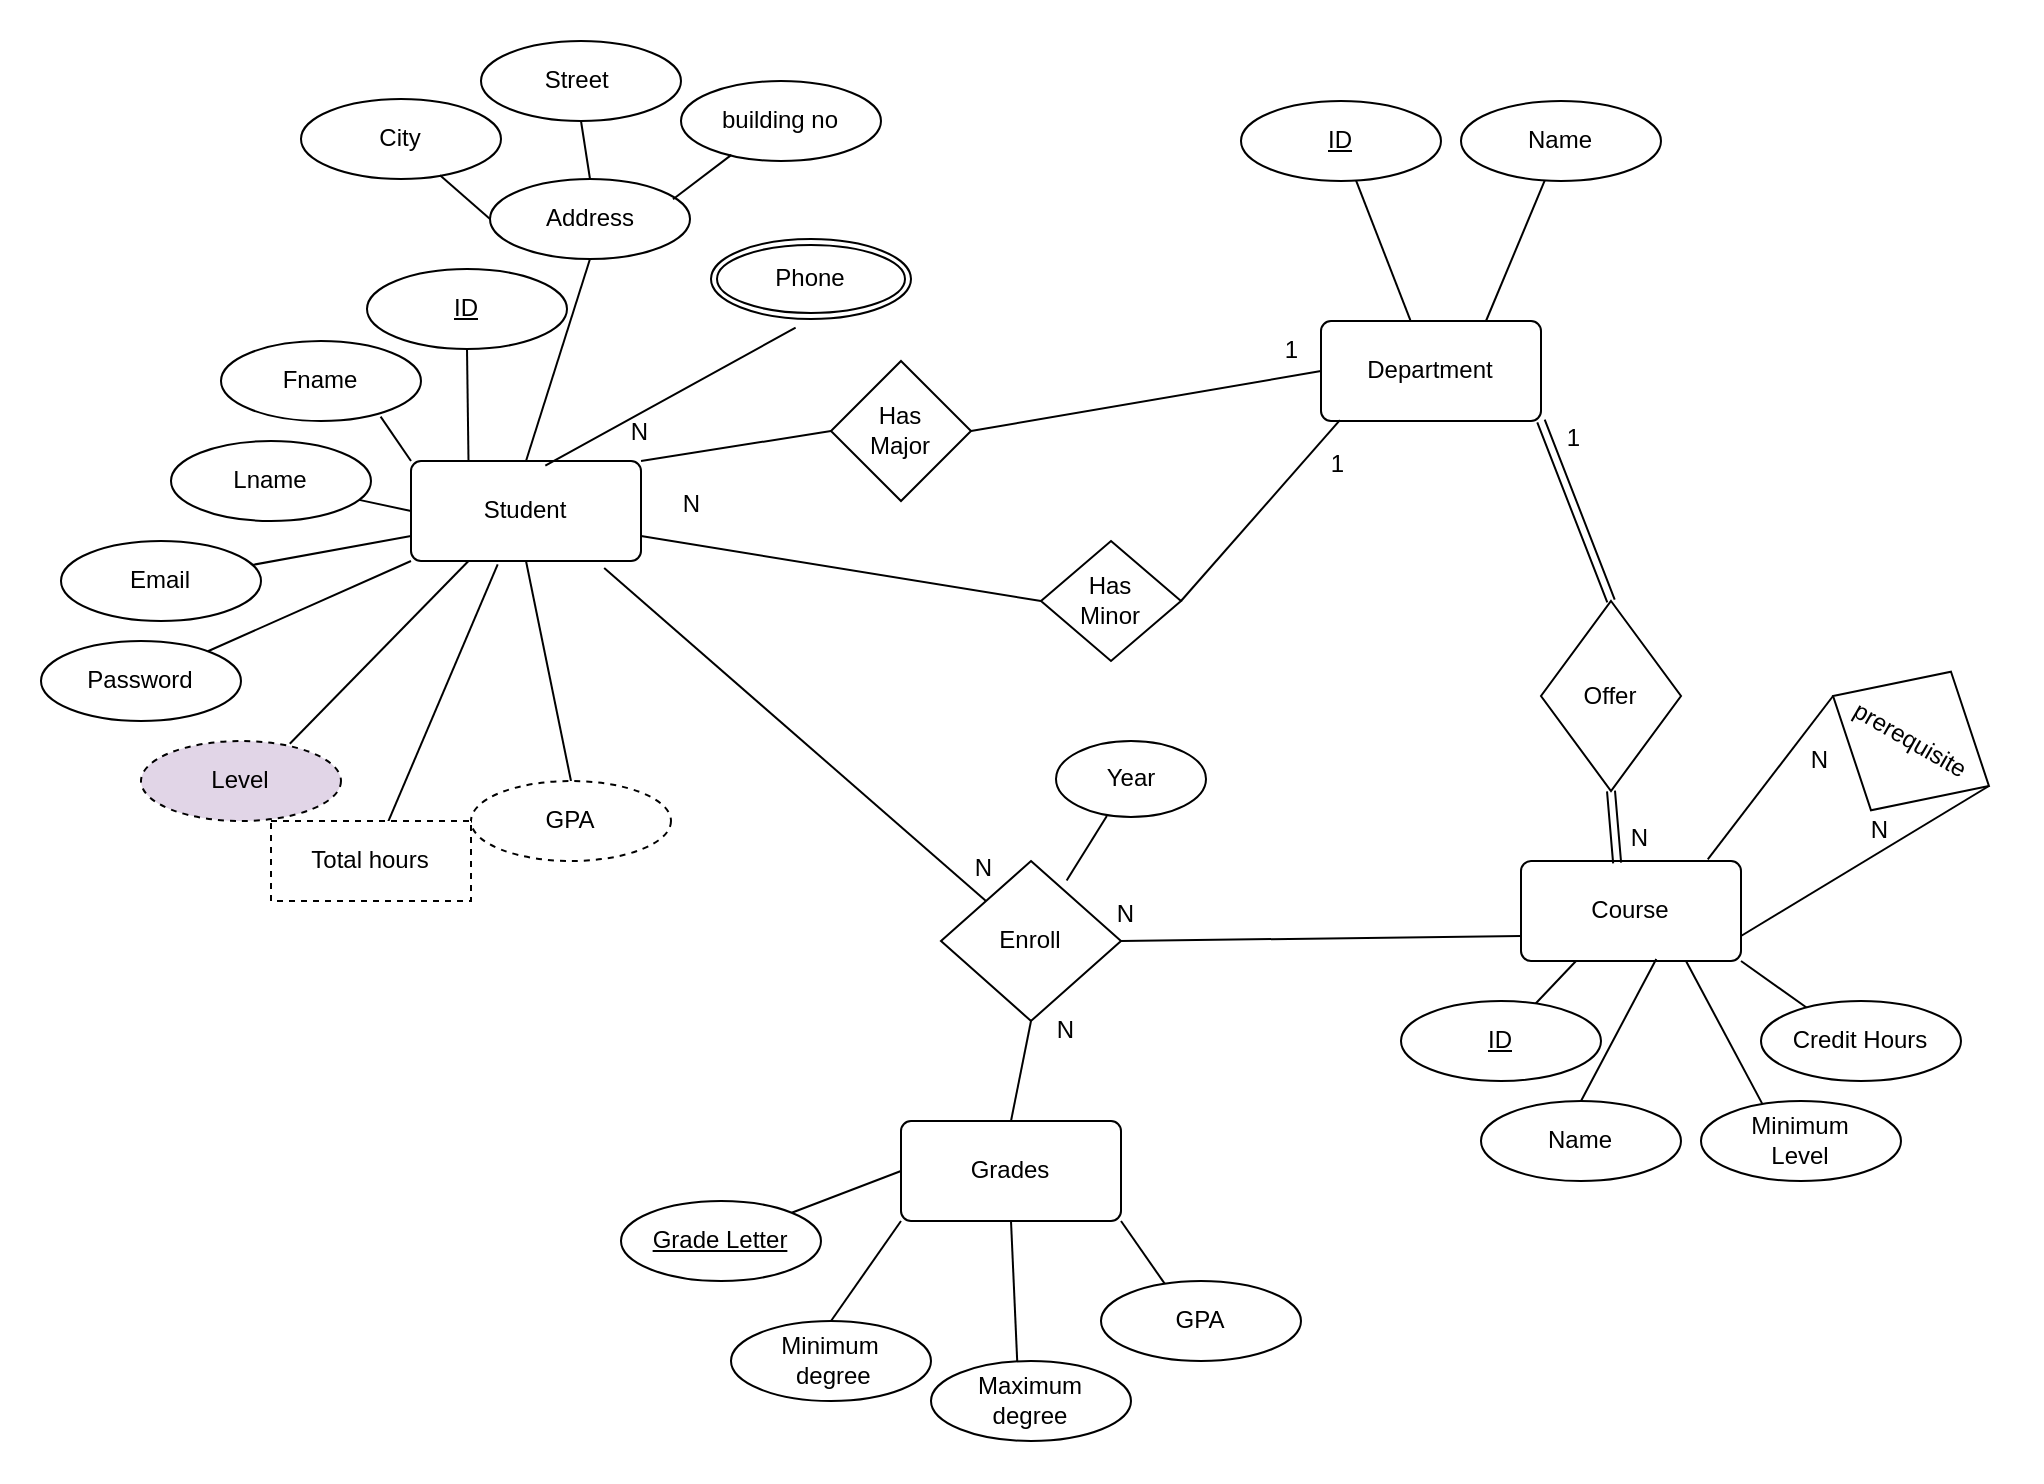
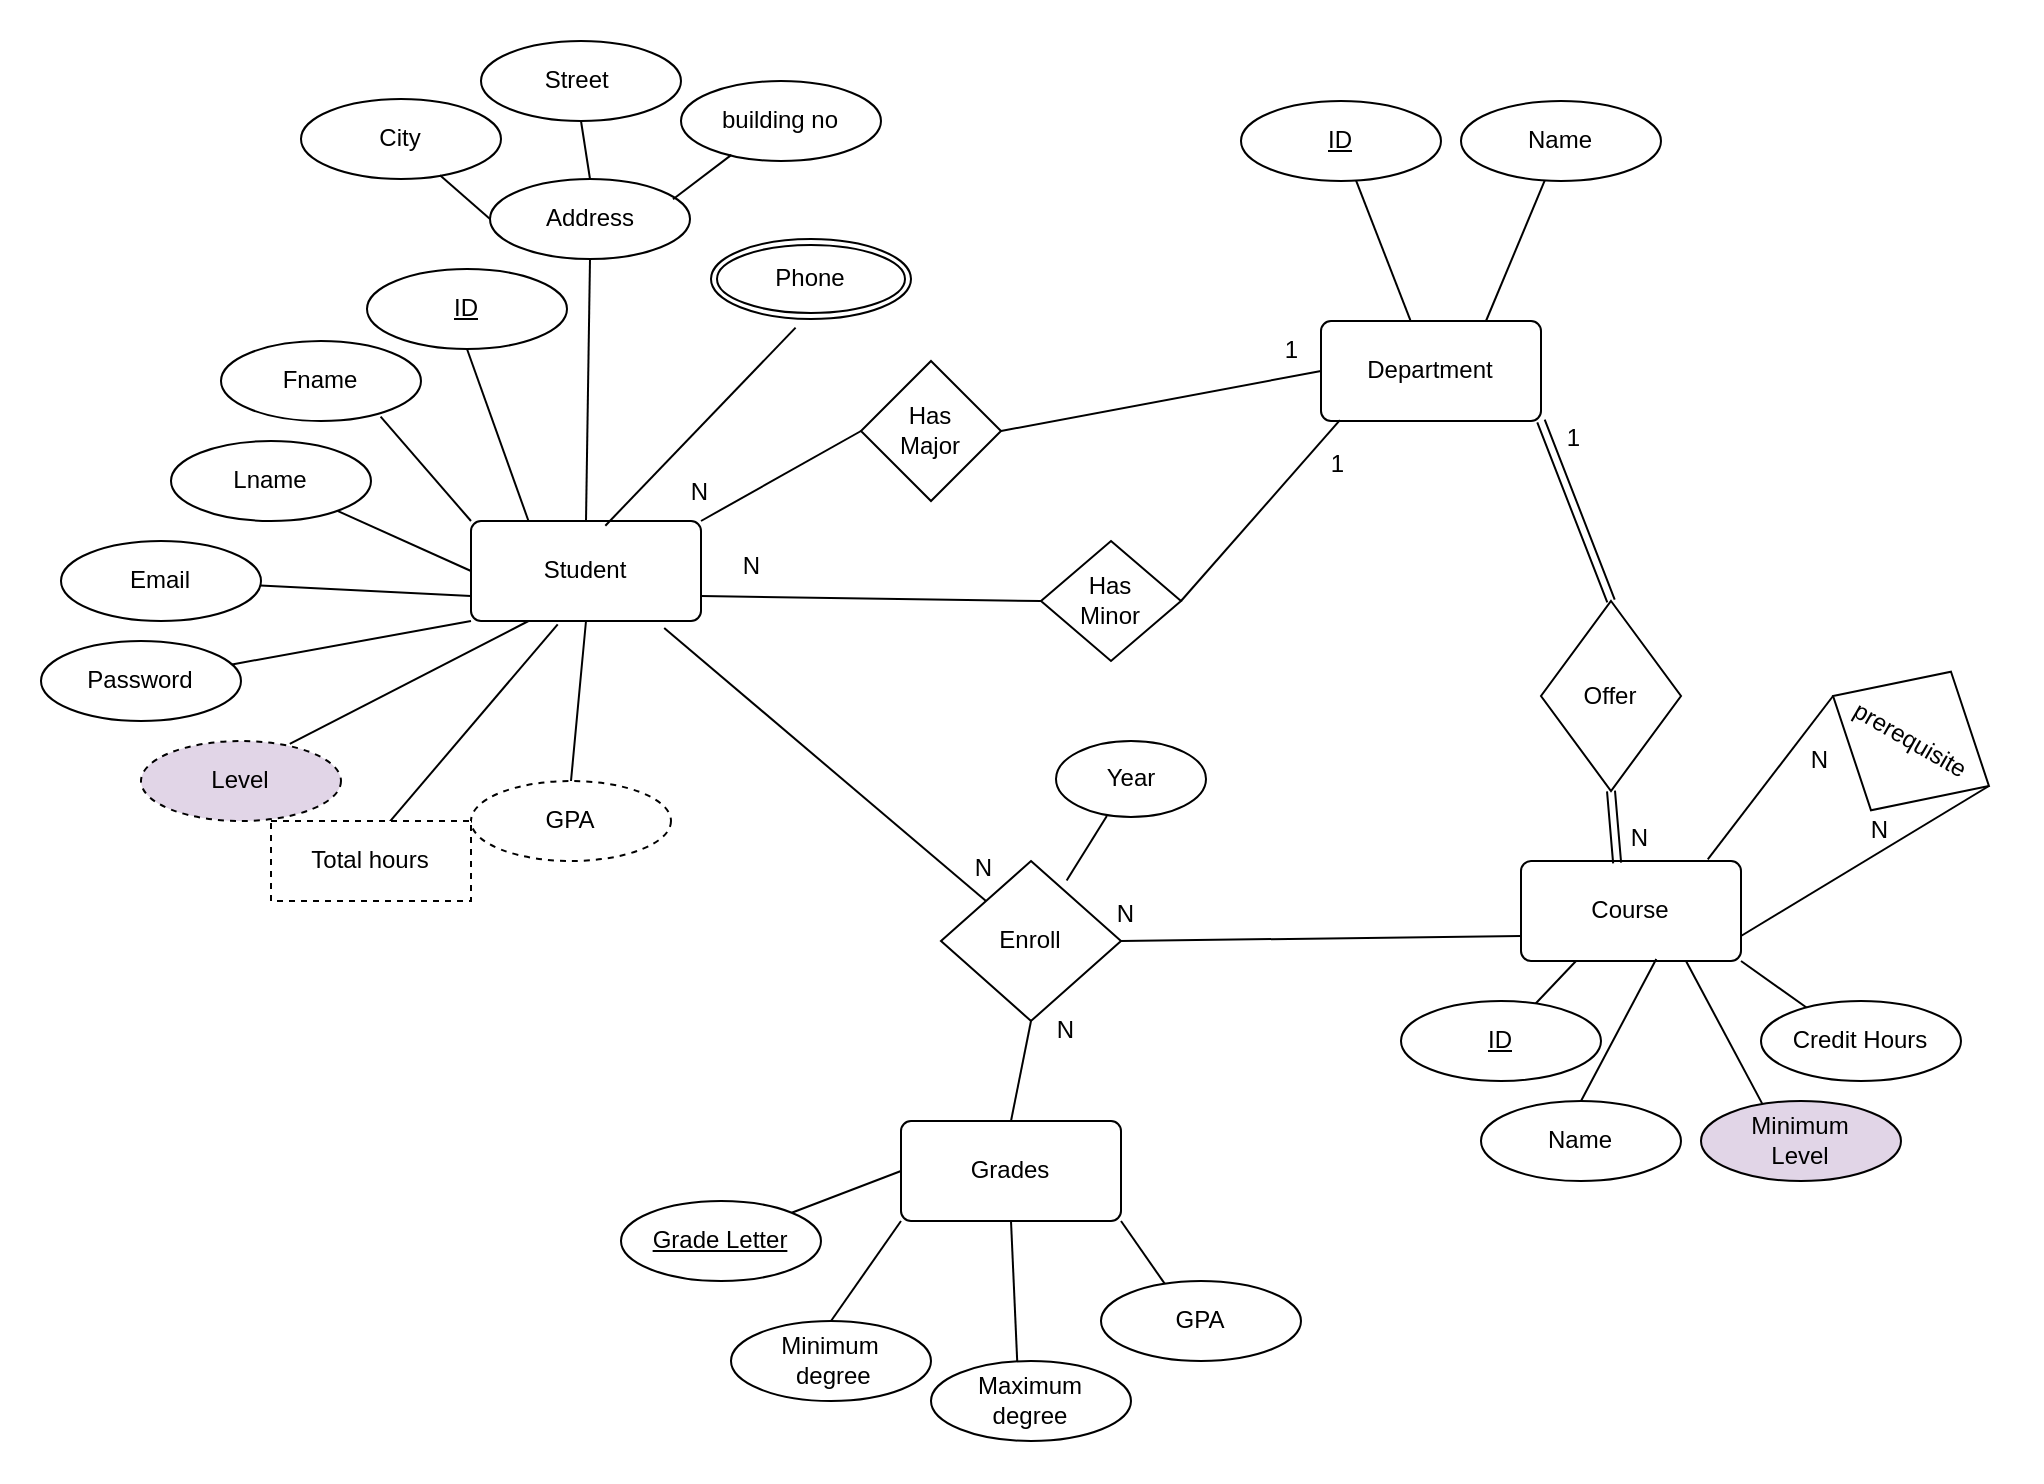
(901, 431) -> (931, 431)
(526, 511) -> (586, 571)
(1801, 1141) -> (1801, 1141)
